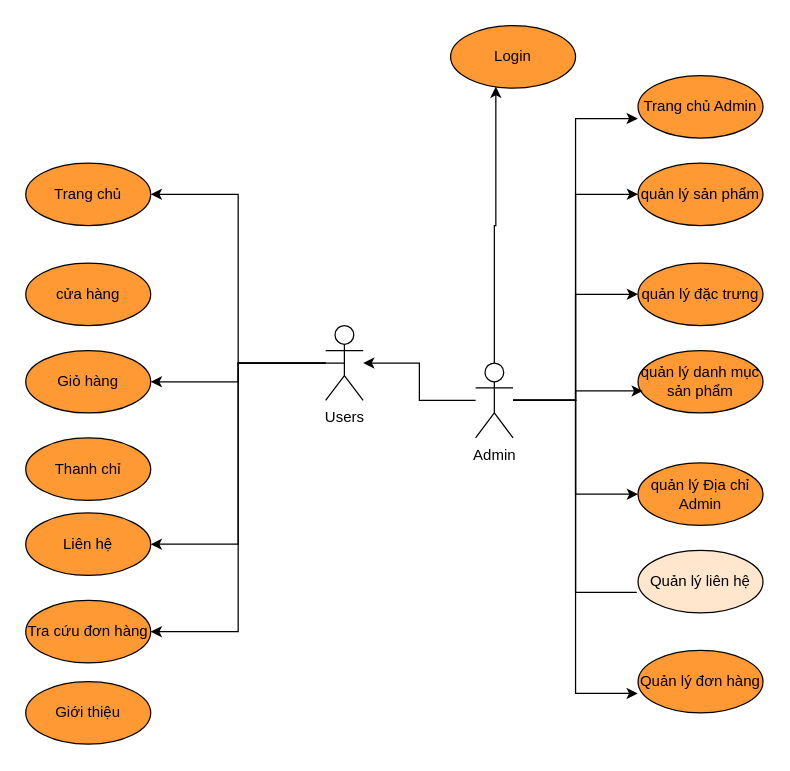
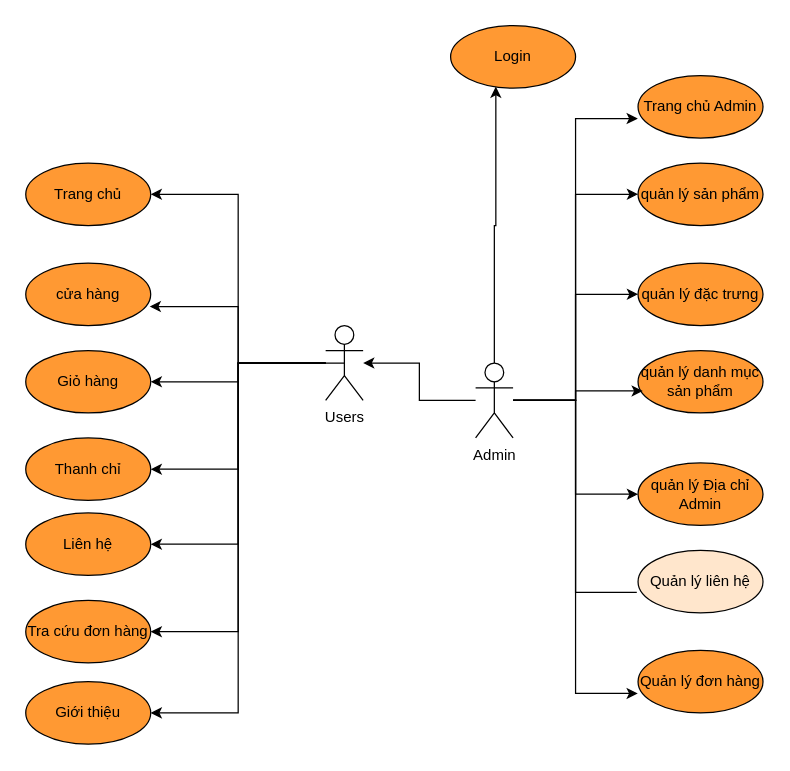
none -> (197, 307)
none -> (198, 469)
none -> (238, 712)
